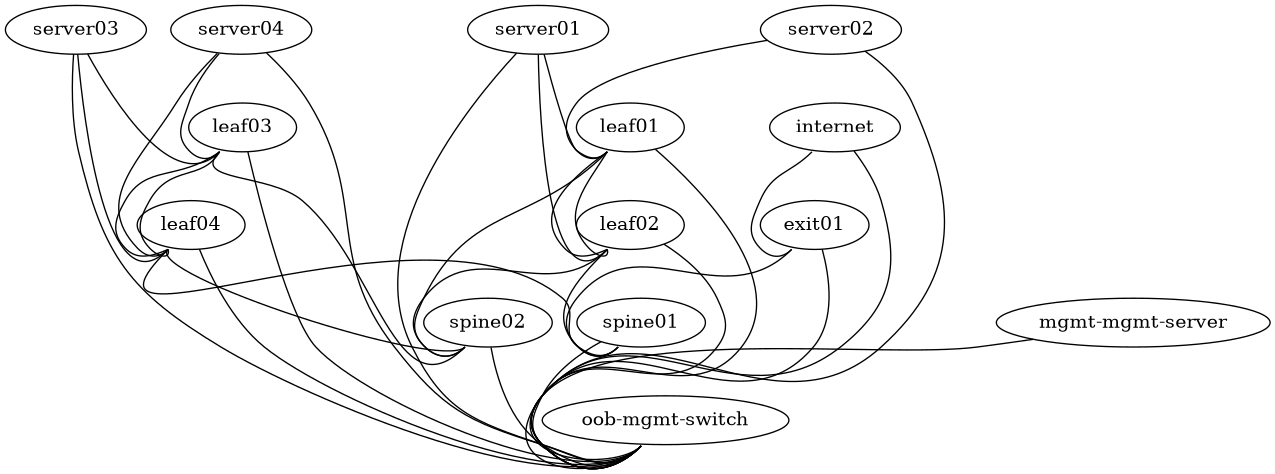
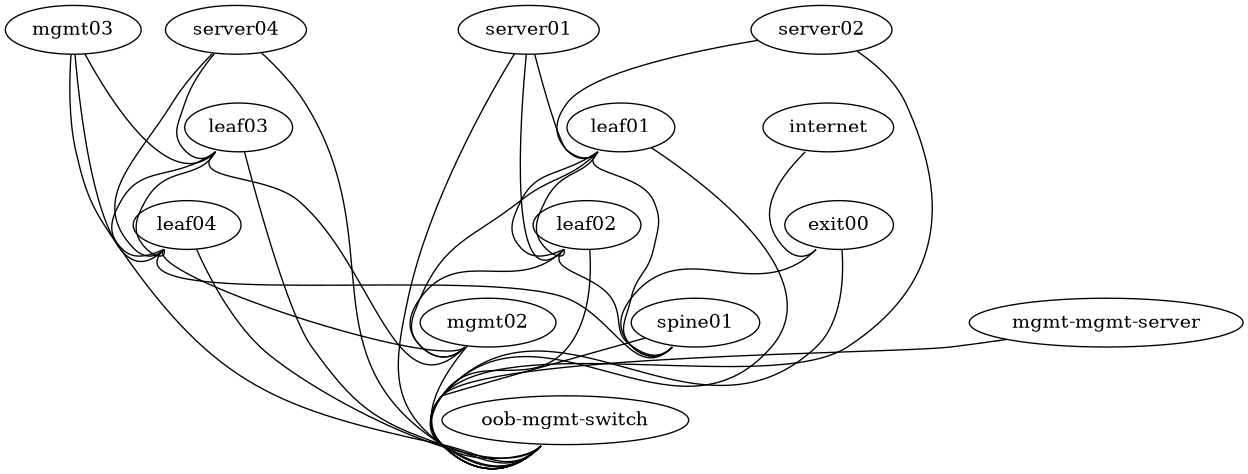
(76, 30) -> (73, 30)
(815, 225) -> (839, 225)
none -> (651, 257)
(488, 323) -> (488, 323)
(802, 368) -> none
